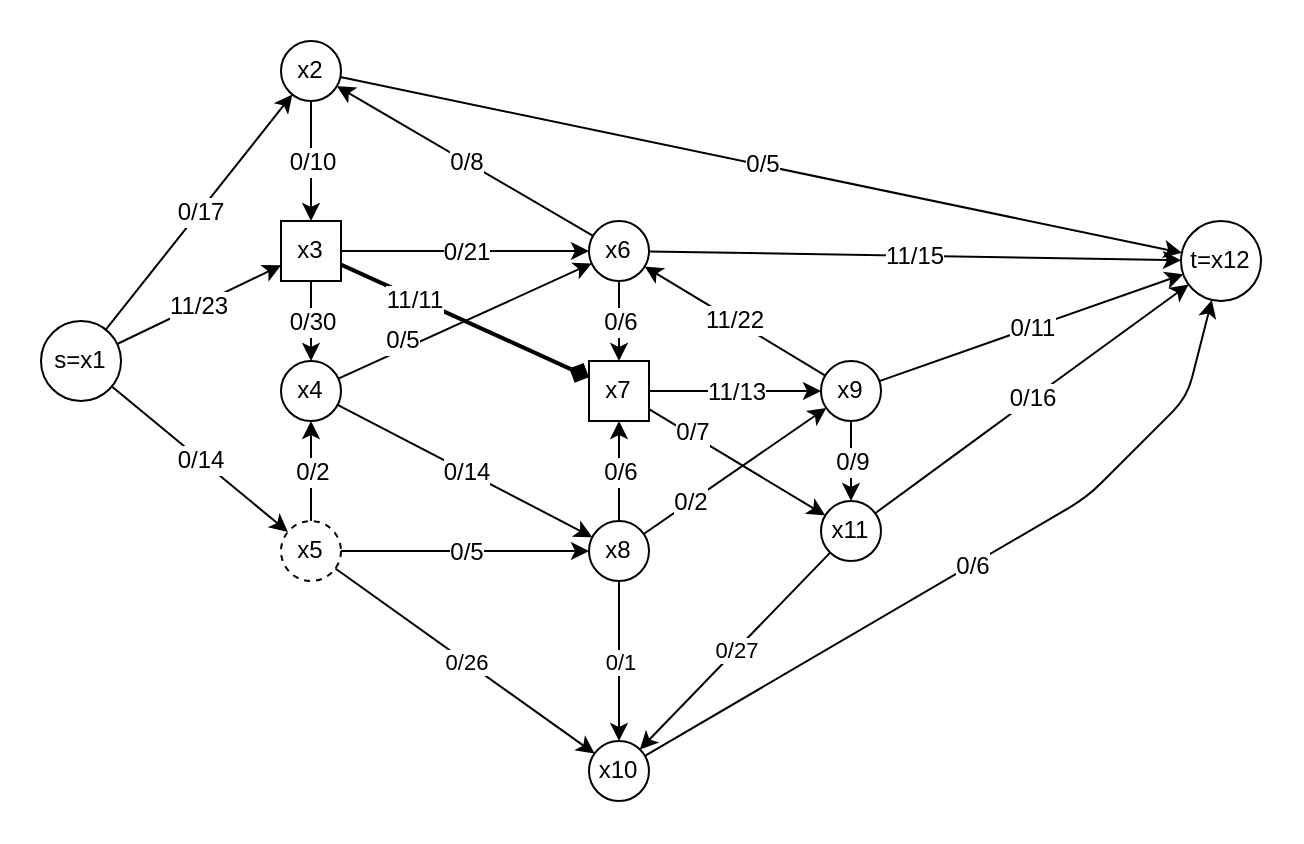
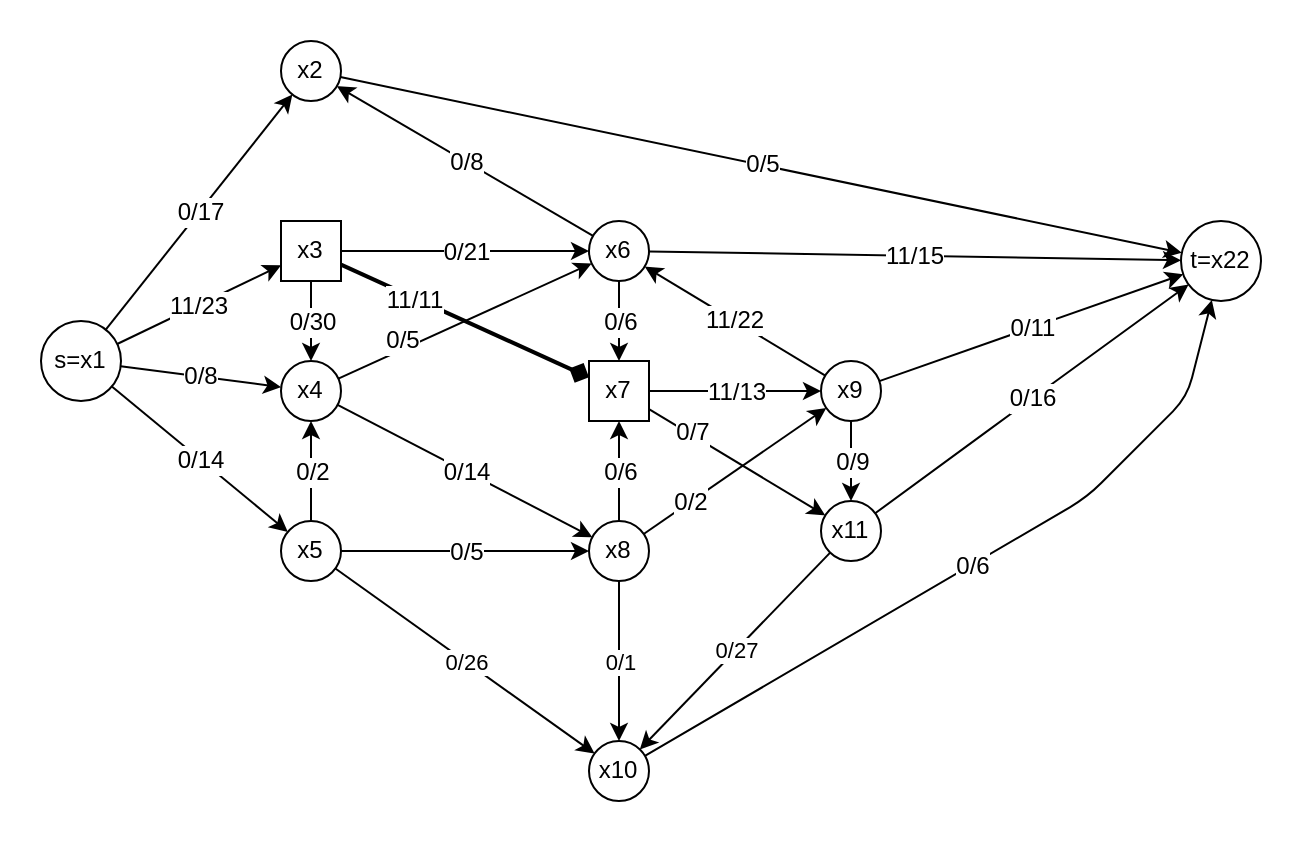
(311, 129) -> none
(1221, 261) -> (1221, 261)
none -> (194, 376)
(311, 551) -> (311, 551)
